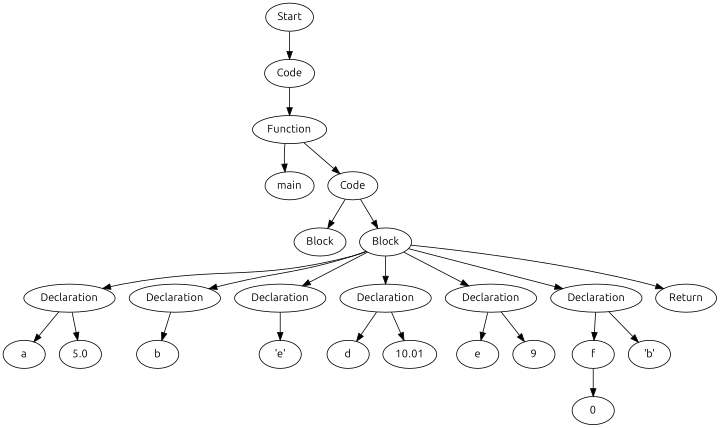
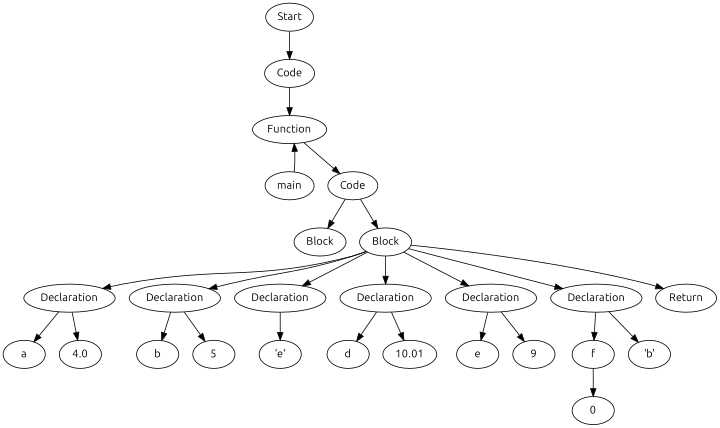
(284, 154) -> (295, 162)
(80, 354) -> (80, 354)
none -> (214, 354)
